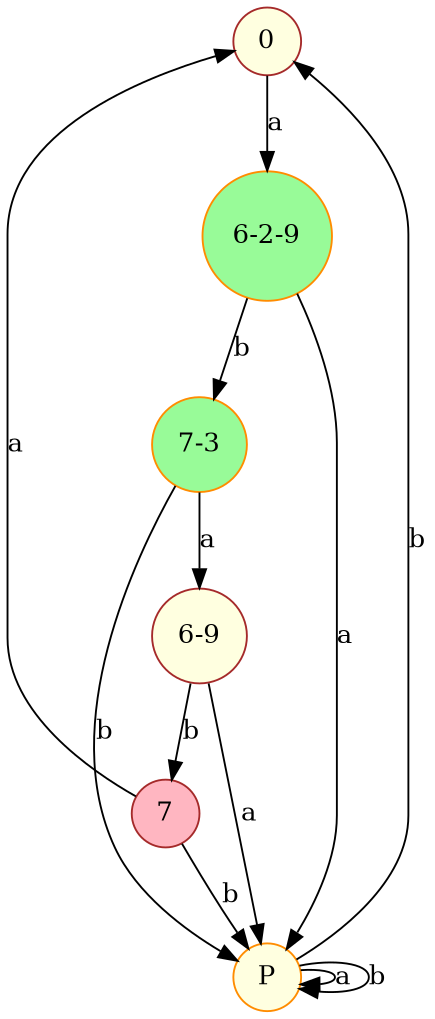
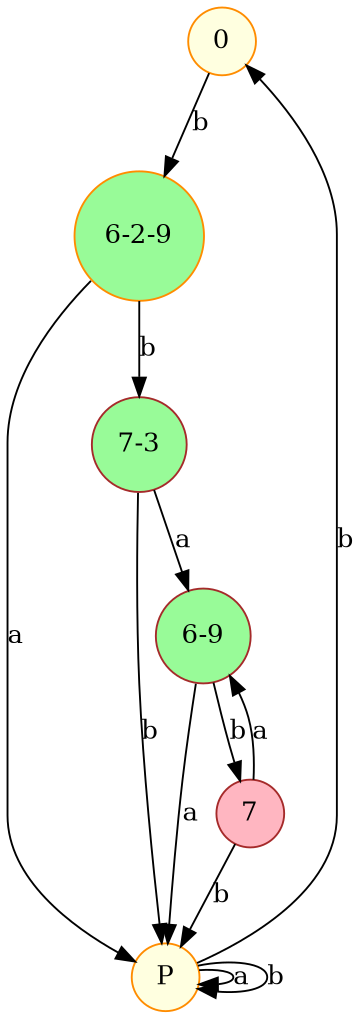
(267, 41) -> (222, 41)
(276, 123) -> (201, 123)
(8, 396) -> (252, 735)
(199, 445) -> (139, 445)
(199, 636) -> (203, 636)
